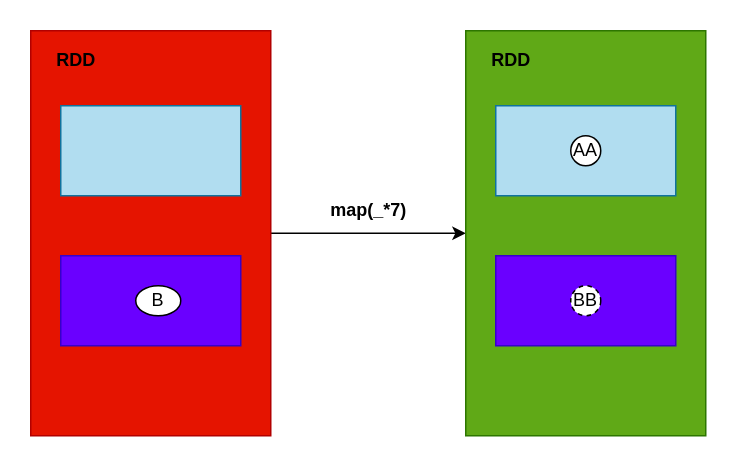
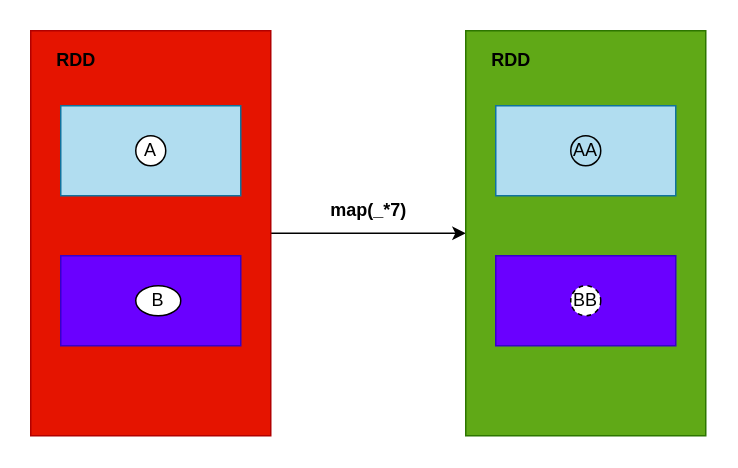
none -> (151, 151)
(586, 151) -> (586, 151)
